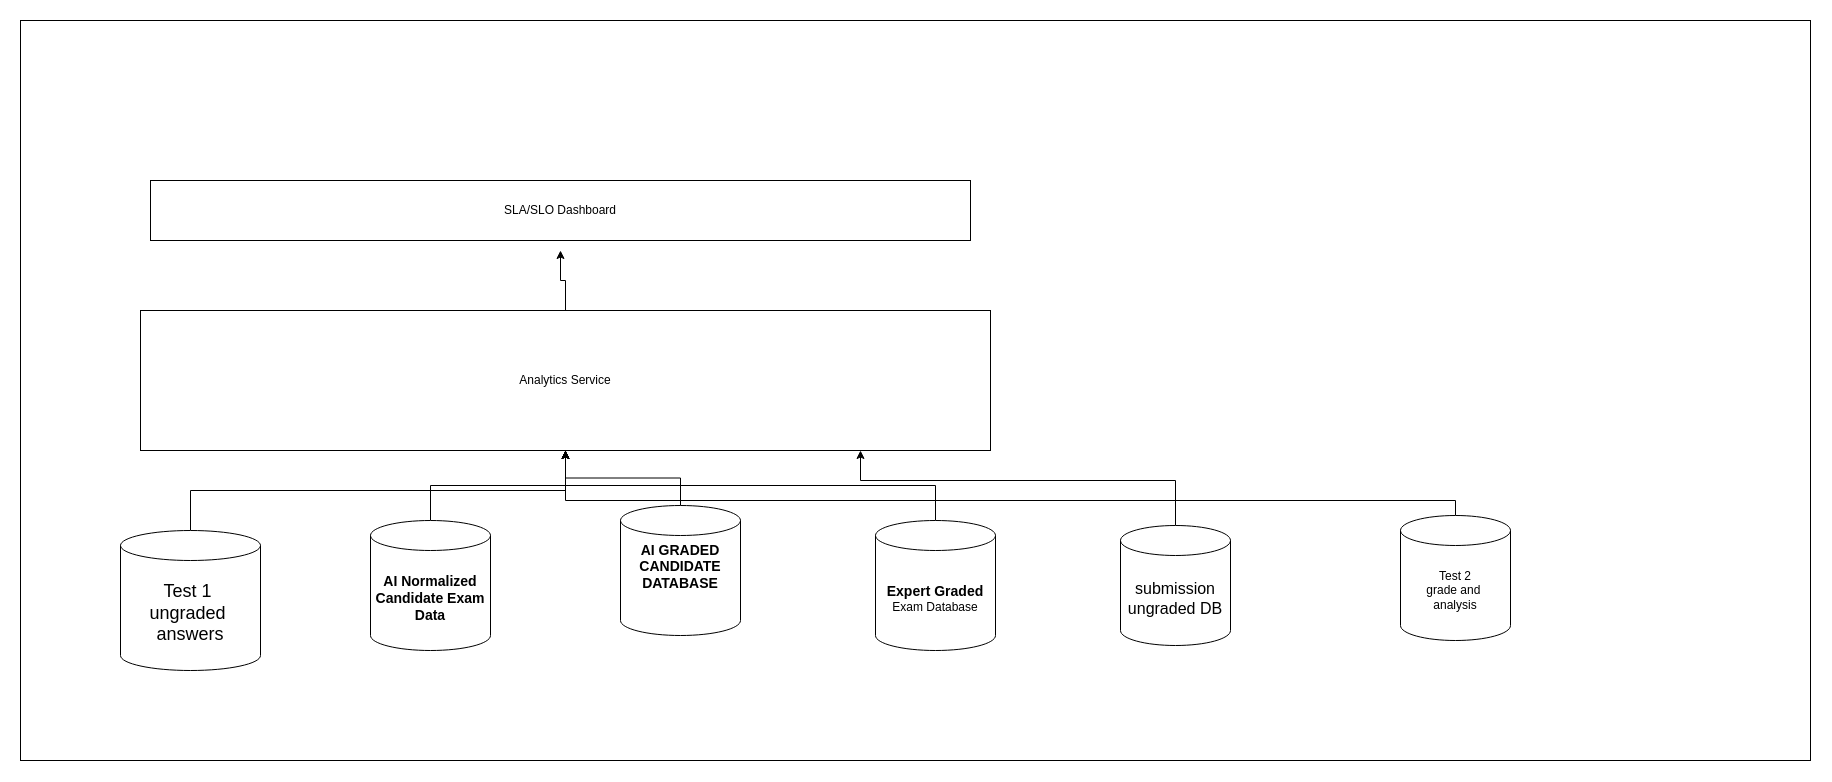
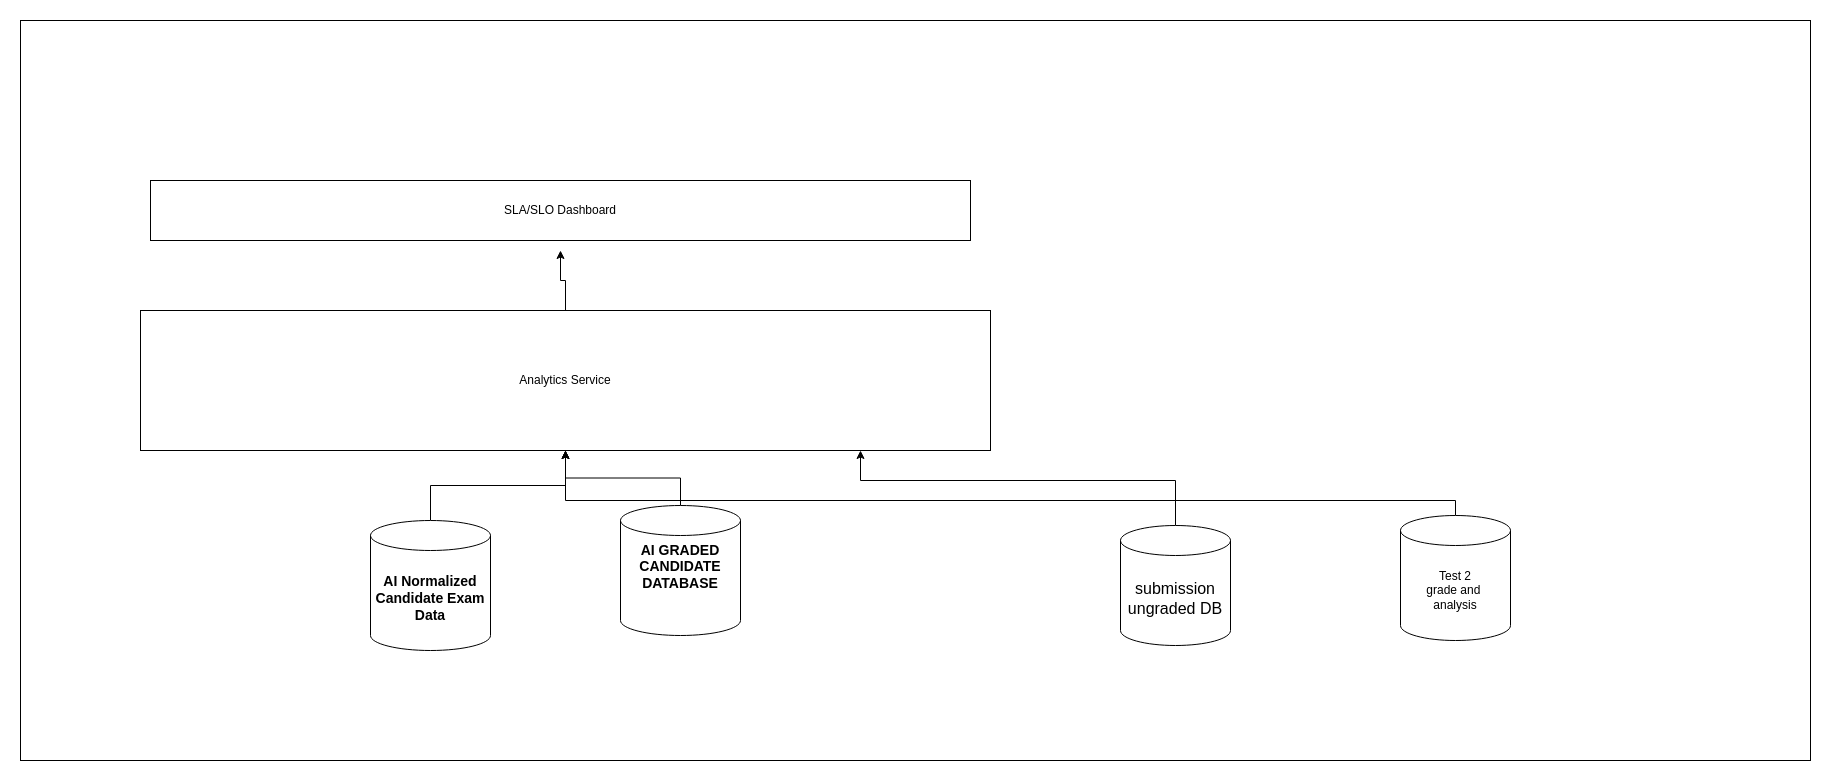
(770, 486) -> none
(357, 491) -> none
(936, 586) -> none
(191, 601) -> none
